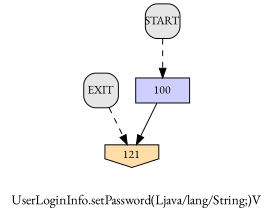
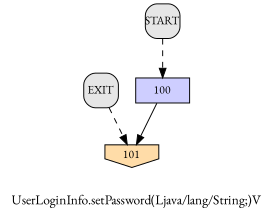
(132, 155) -> (132, 155)
